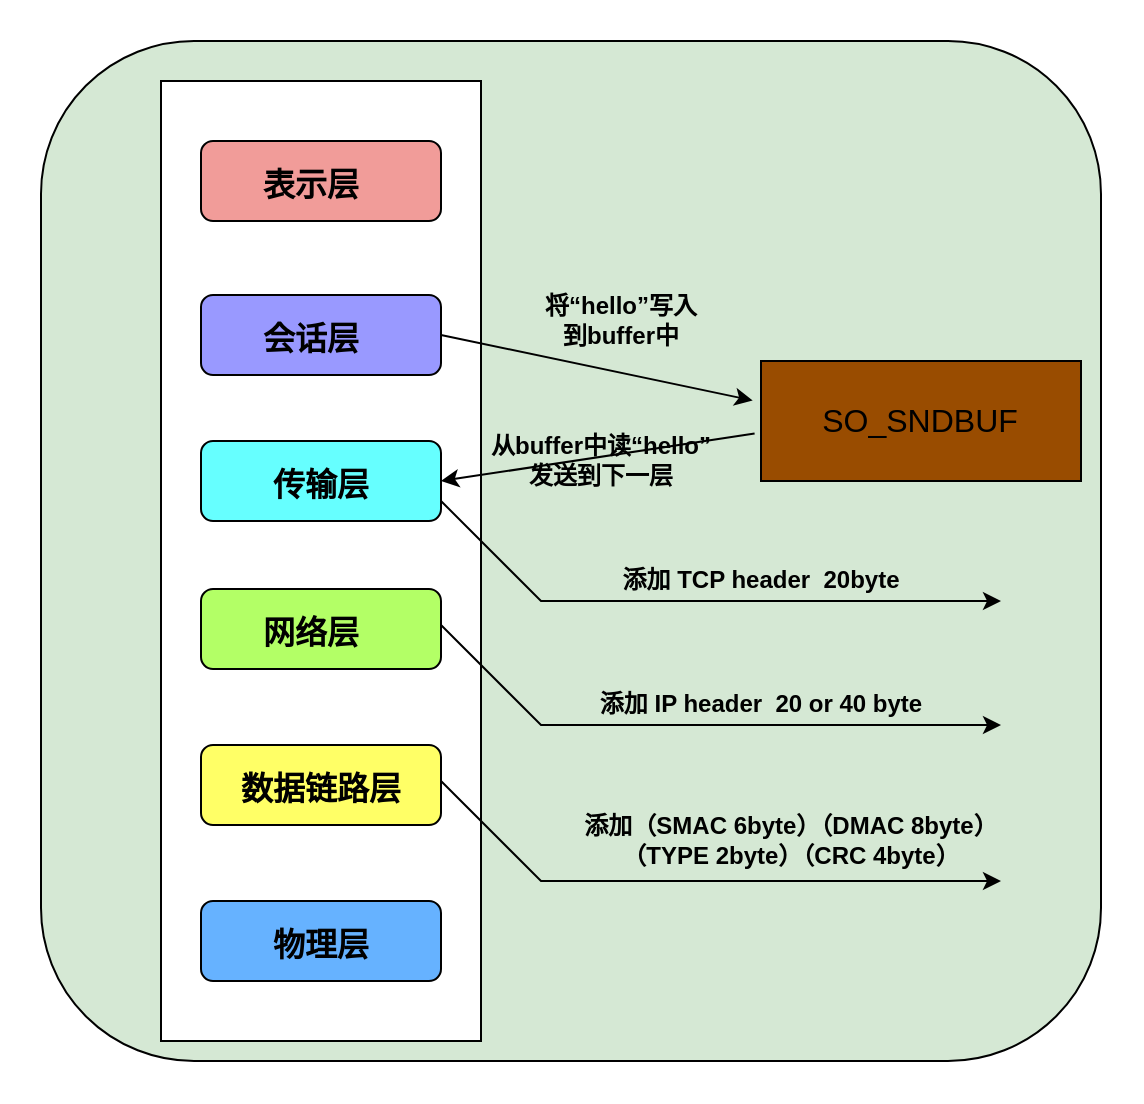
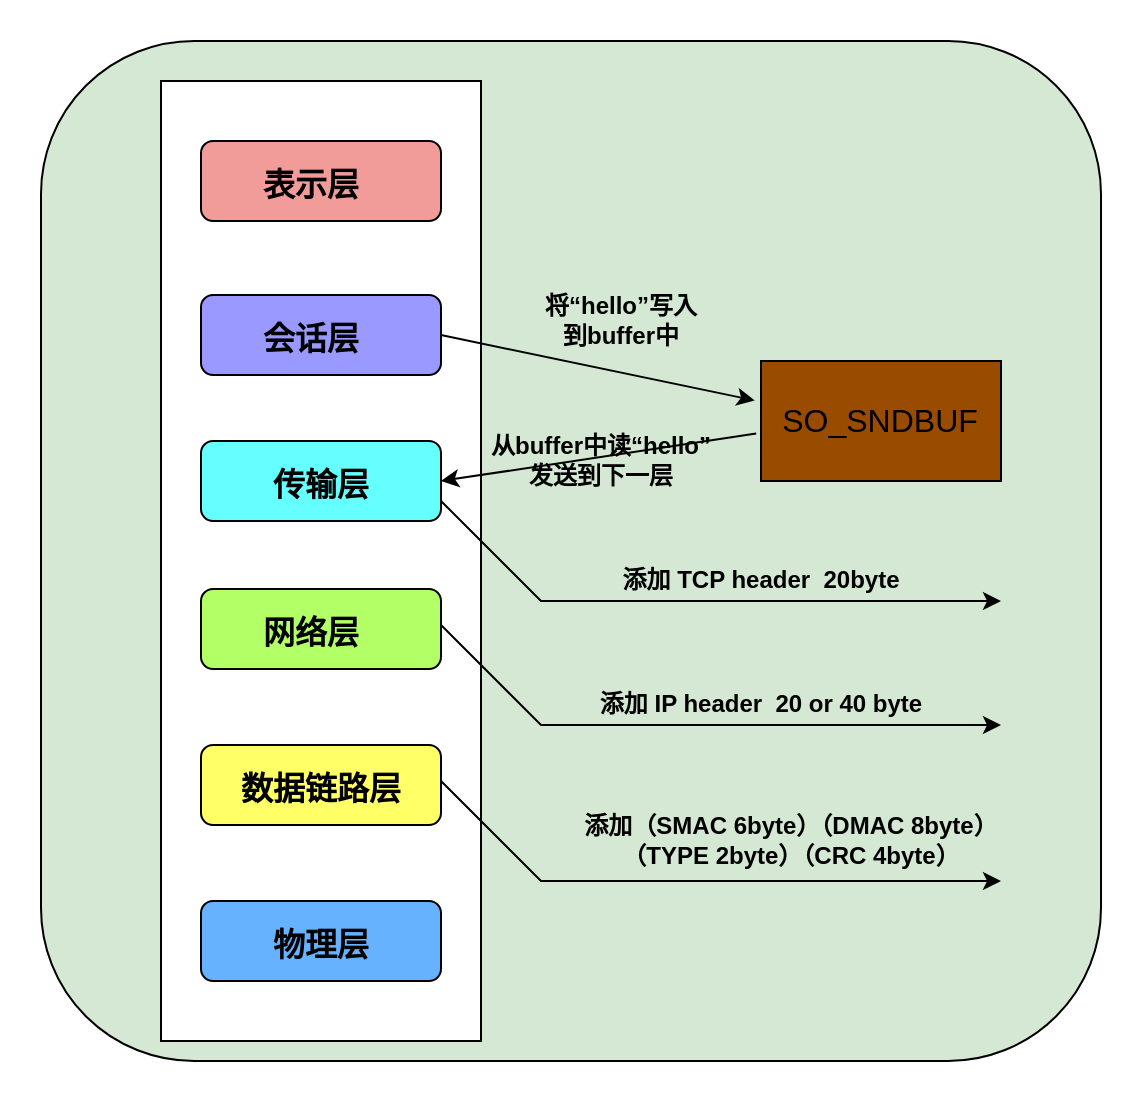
(921, 421) -> (881, 421)
